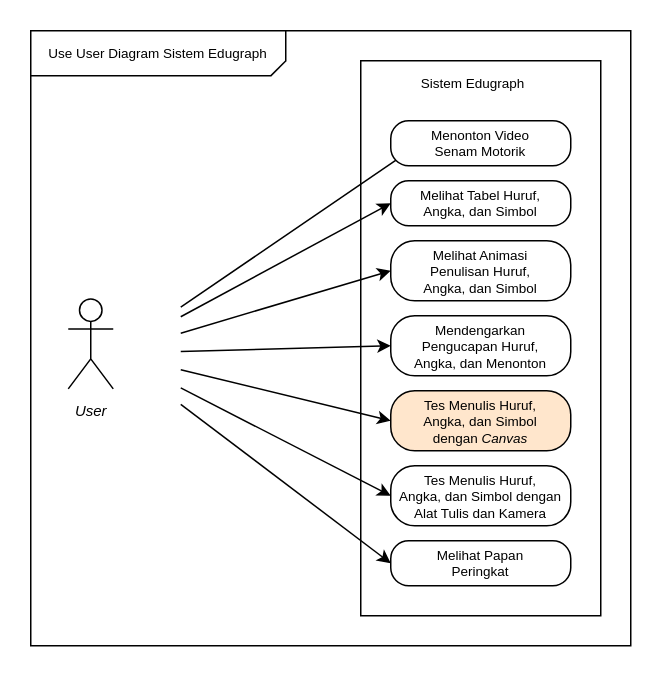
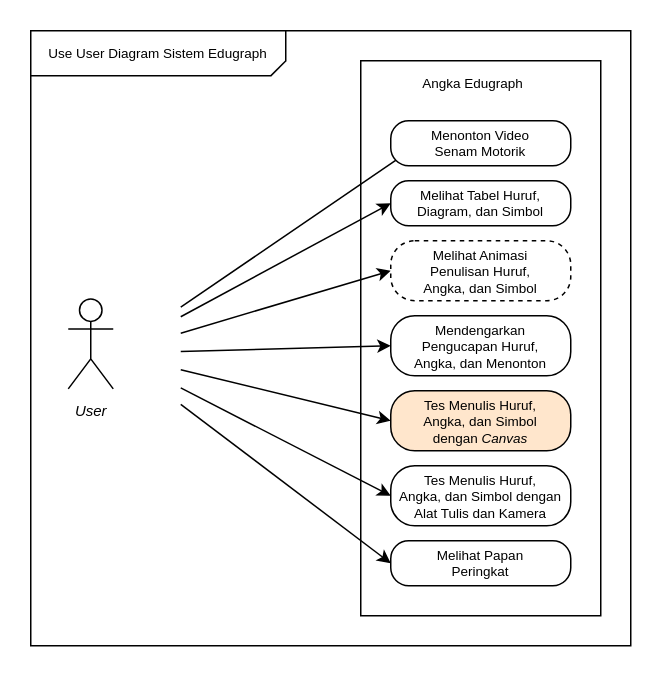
(473, 83) -> (473, 83)
(481, 204) -> (481, 204)
(481, 271) -> (481, 271)
